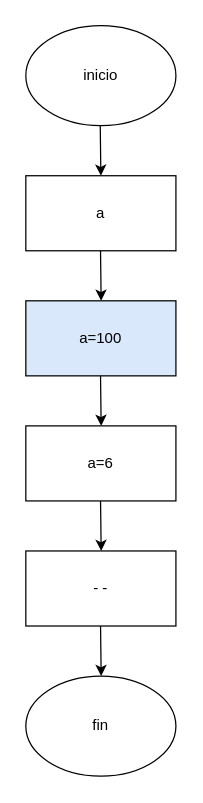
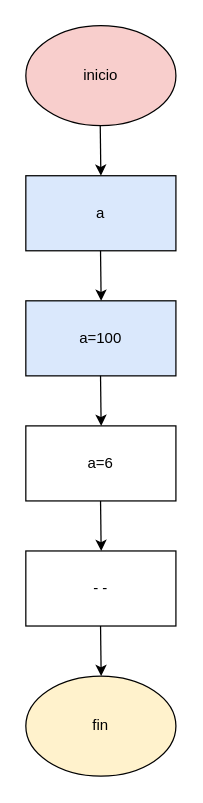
(101, 76) -> (101, 76)
(101, 213) -> (101, 213)
(101, 726) -> (101, 726)
